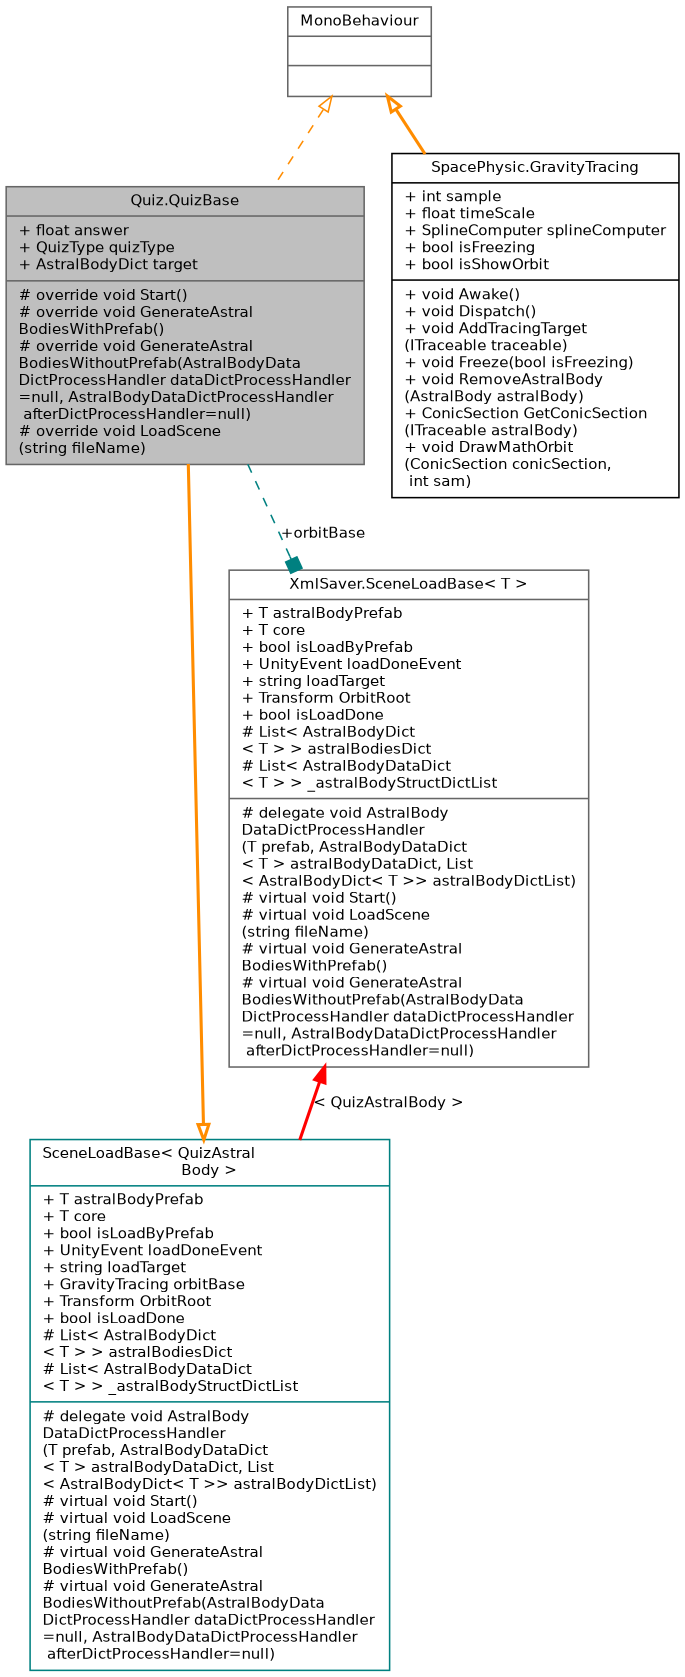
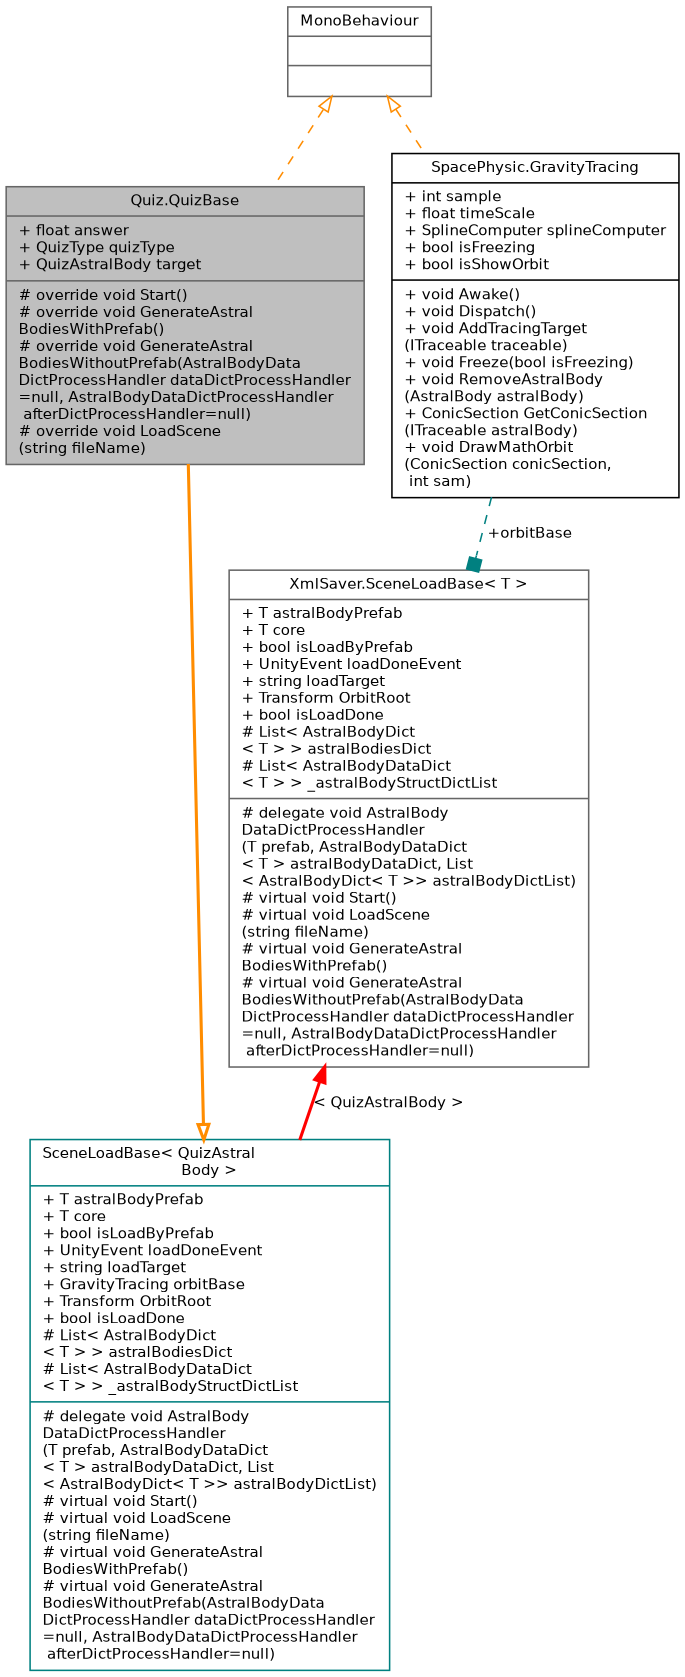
(410, 132) -> (410, 132)
(109, 265) -> (110, 265)
(269, 510) -> (484, 526)
